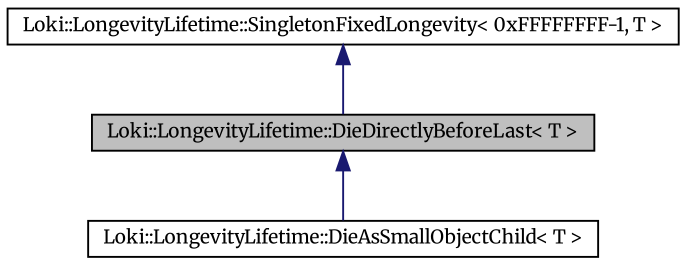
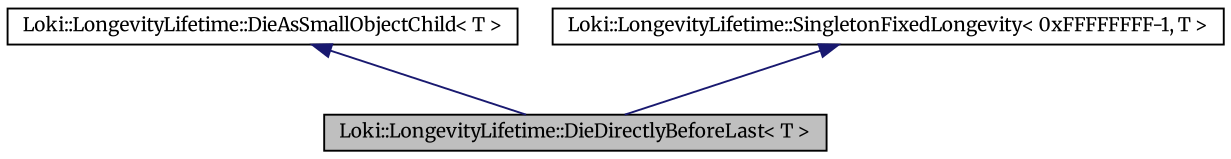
(343, 196) -> (428, 83)
